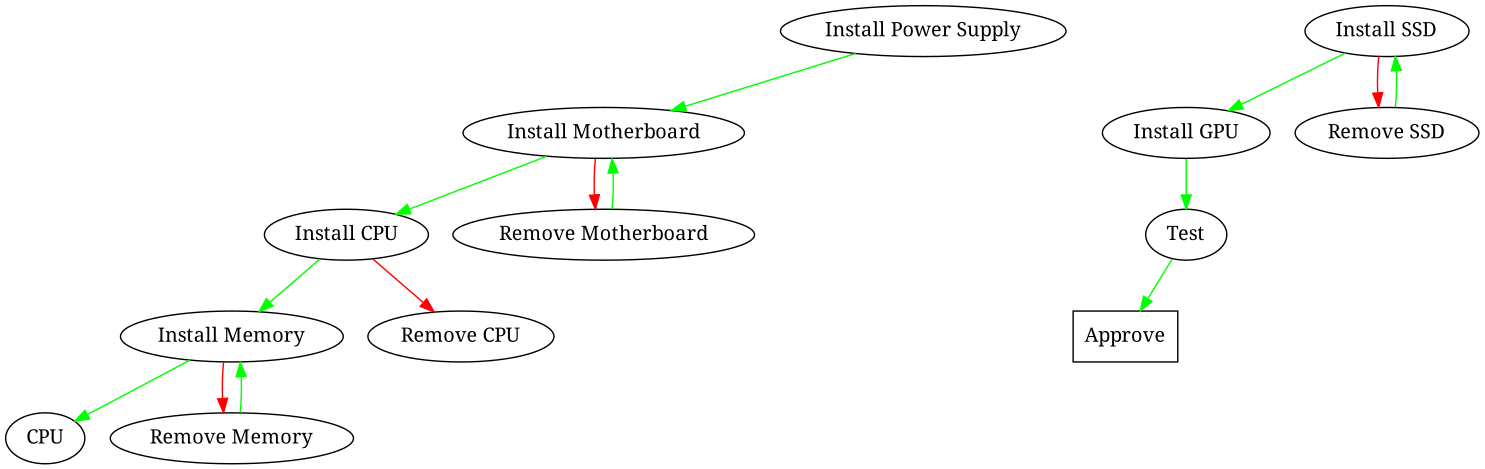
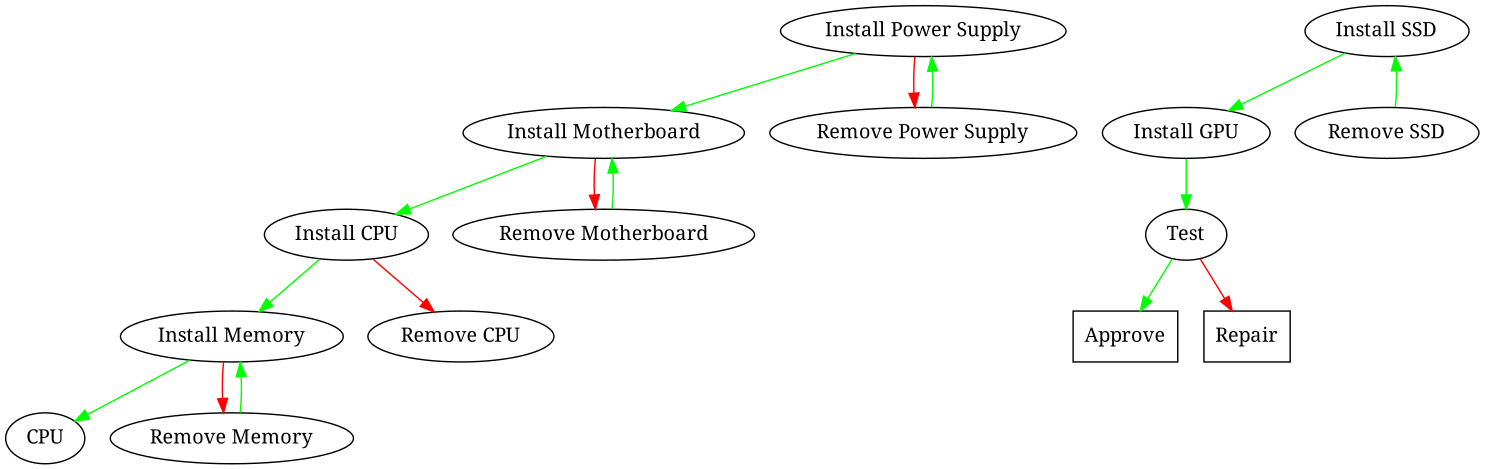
(1378, 75) -> none
none -> (923, 133)
none -> (1247, 337)
